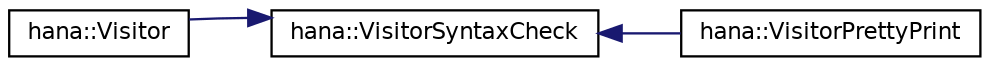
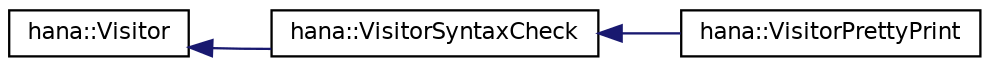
(219, 18) -> (242, 49)
